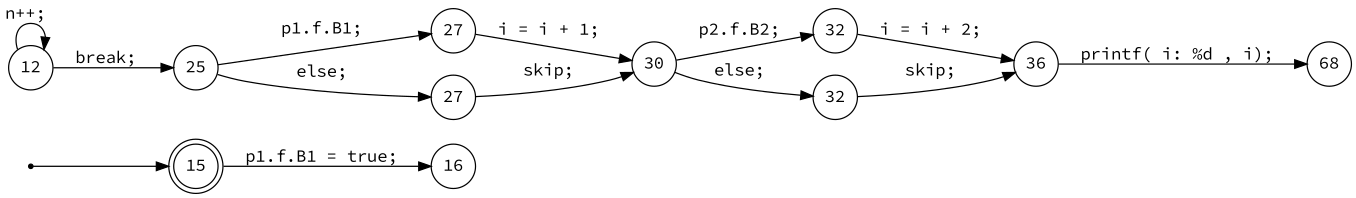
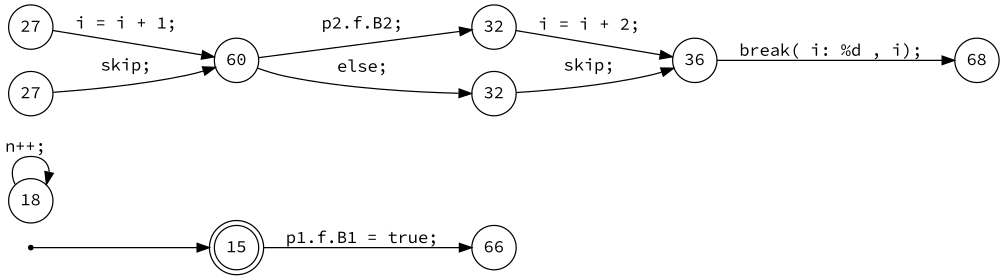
(1183, 55) -> (836, 51)
(654, 64) -> (237, 60)
(31, 68) -> (31, 201)
(196, 68) -> none
(453, 166) -> (494, 248)
